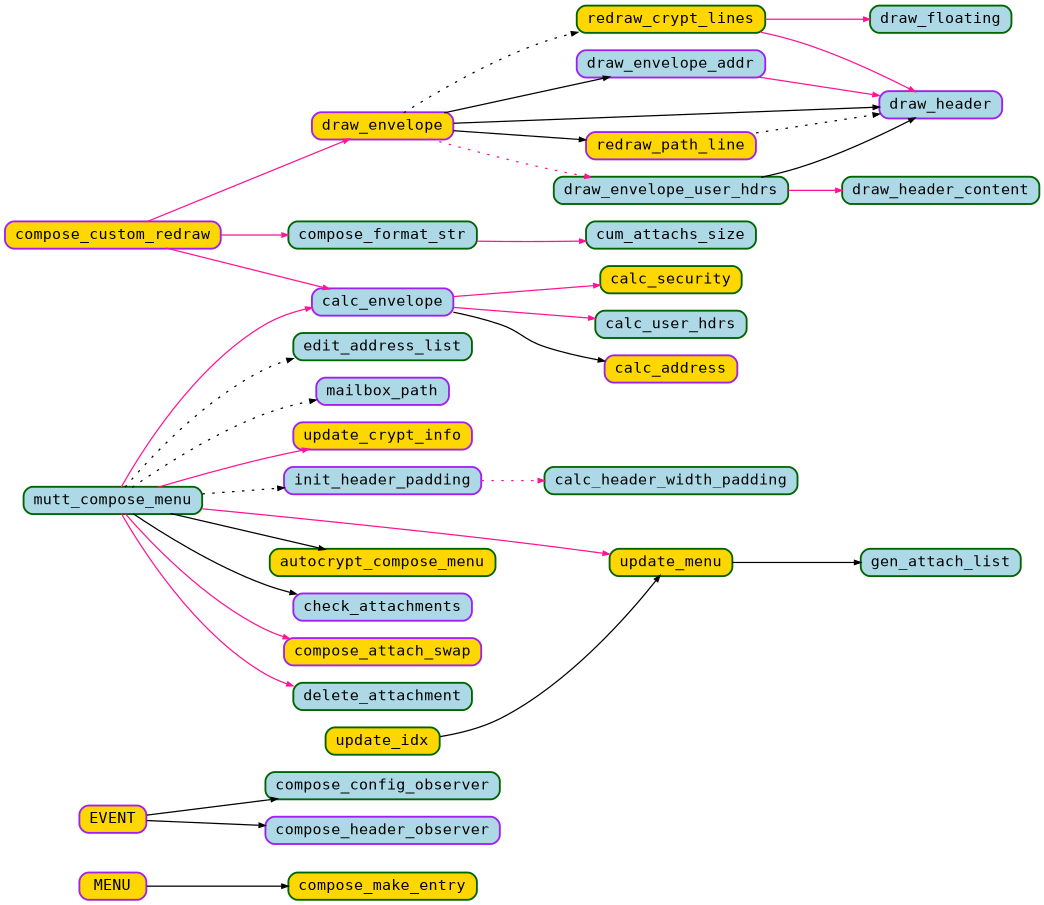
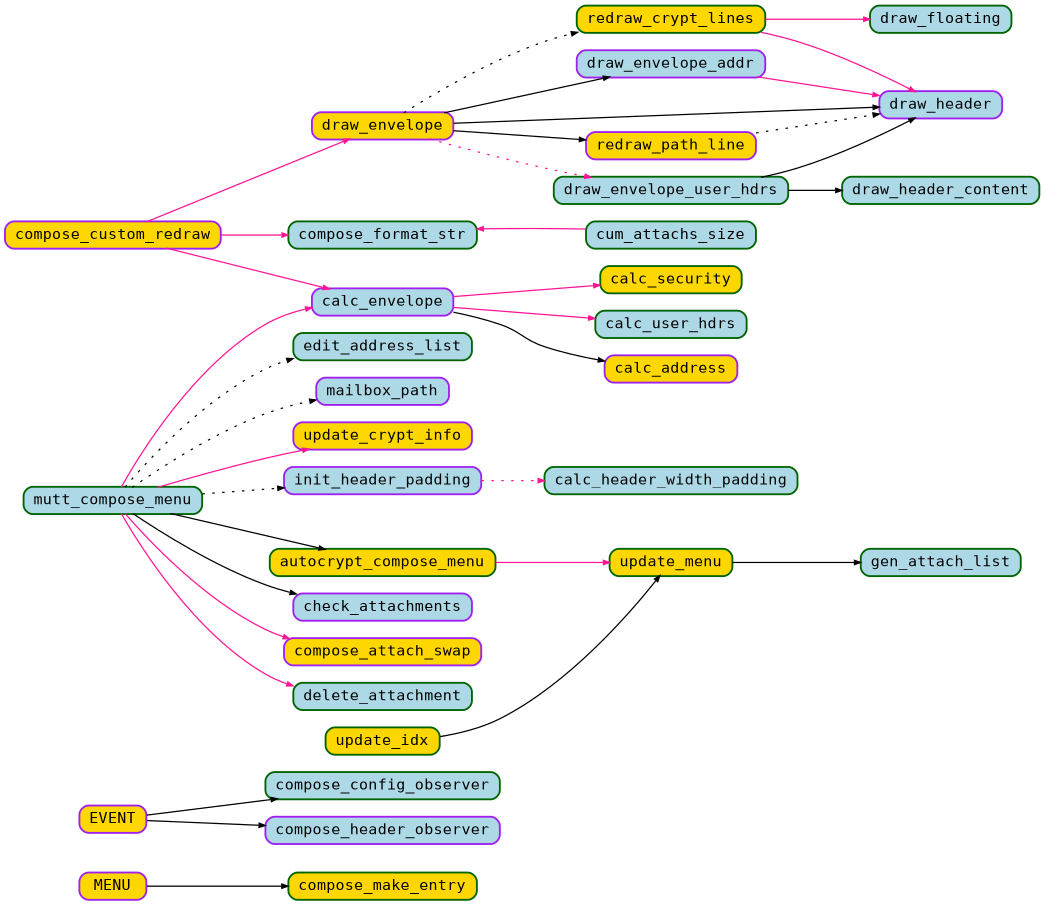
(812, 190) -> (812, 190)
(528, 242) -> (535, 229)
(403, 529) -> (549, 562)
